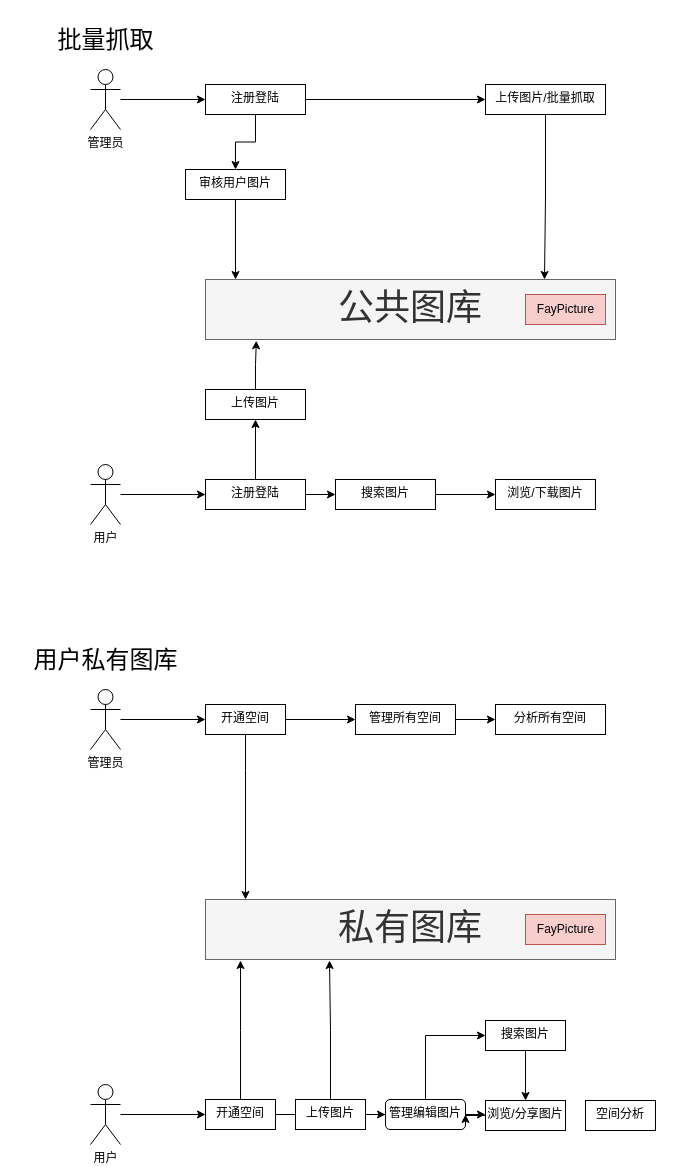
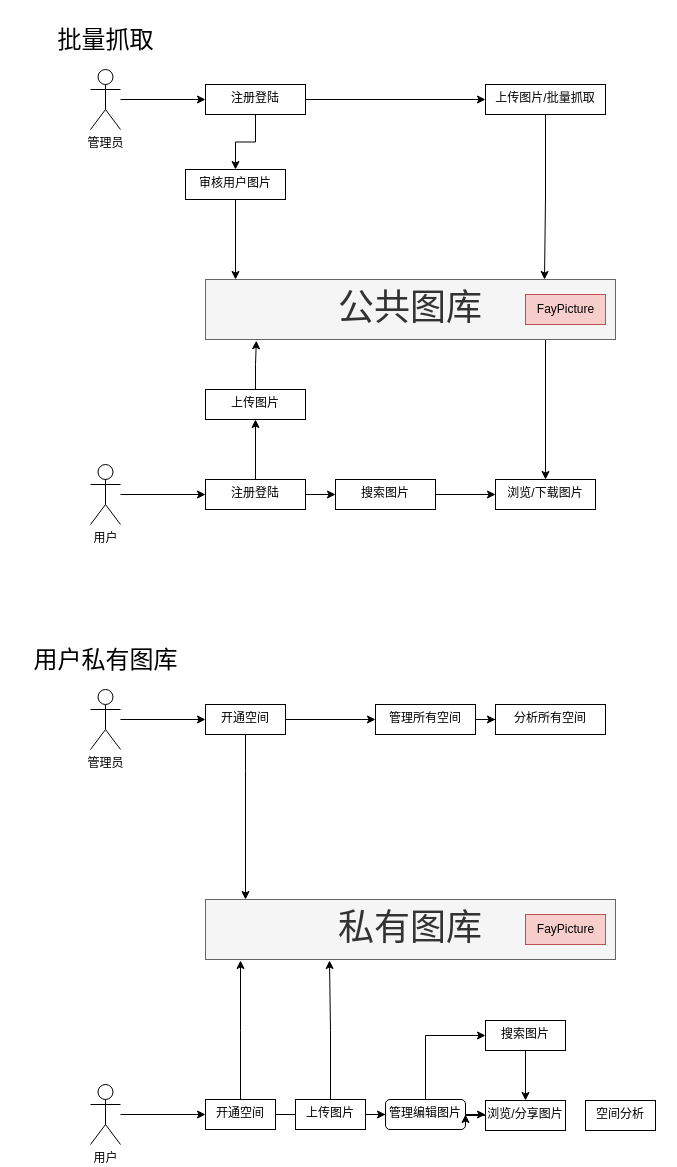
none -> (546, 405)
(406, 720) -> (426, 720)
